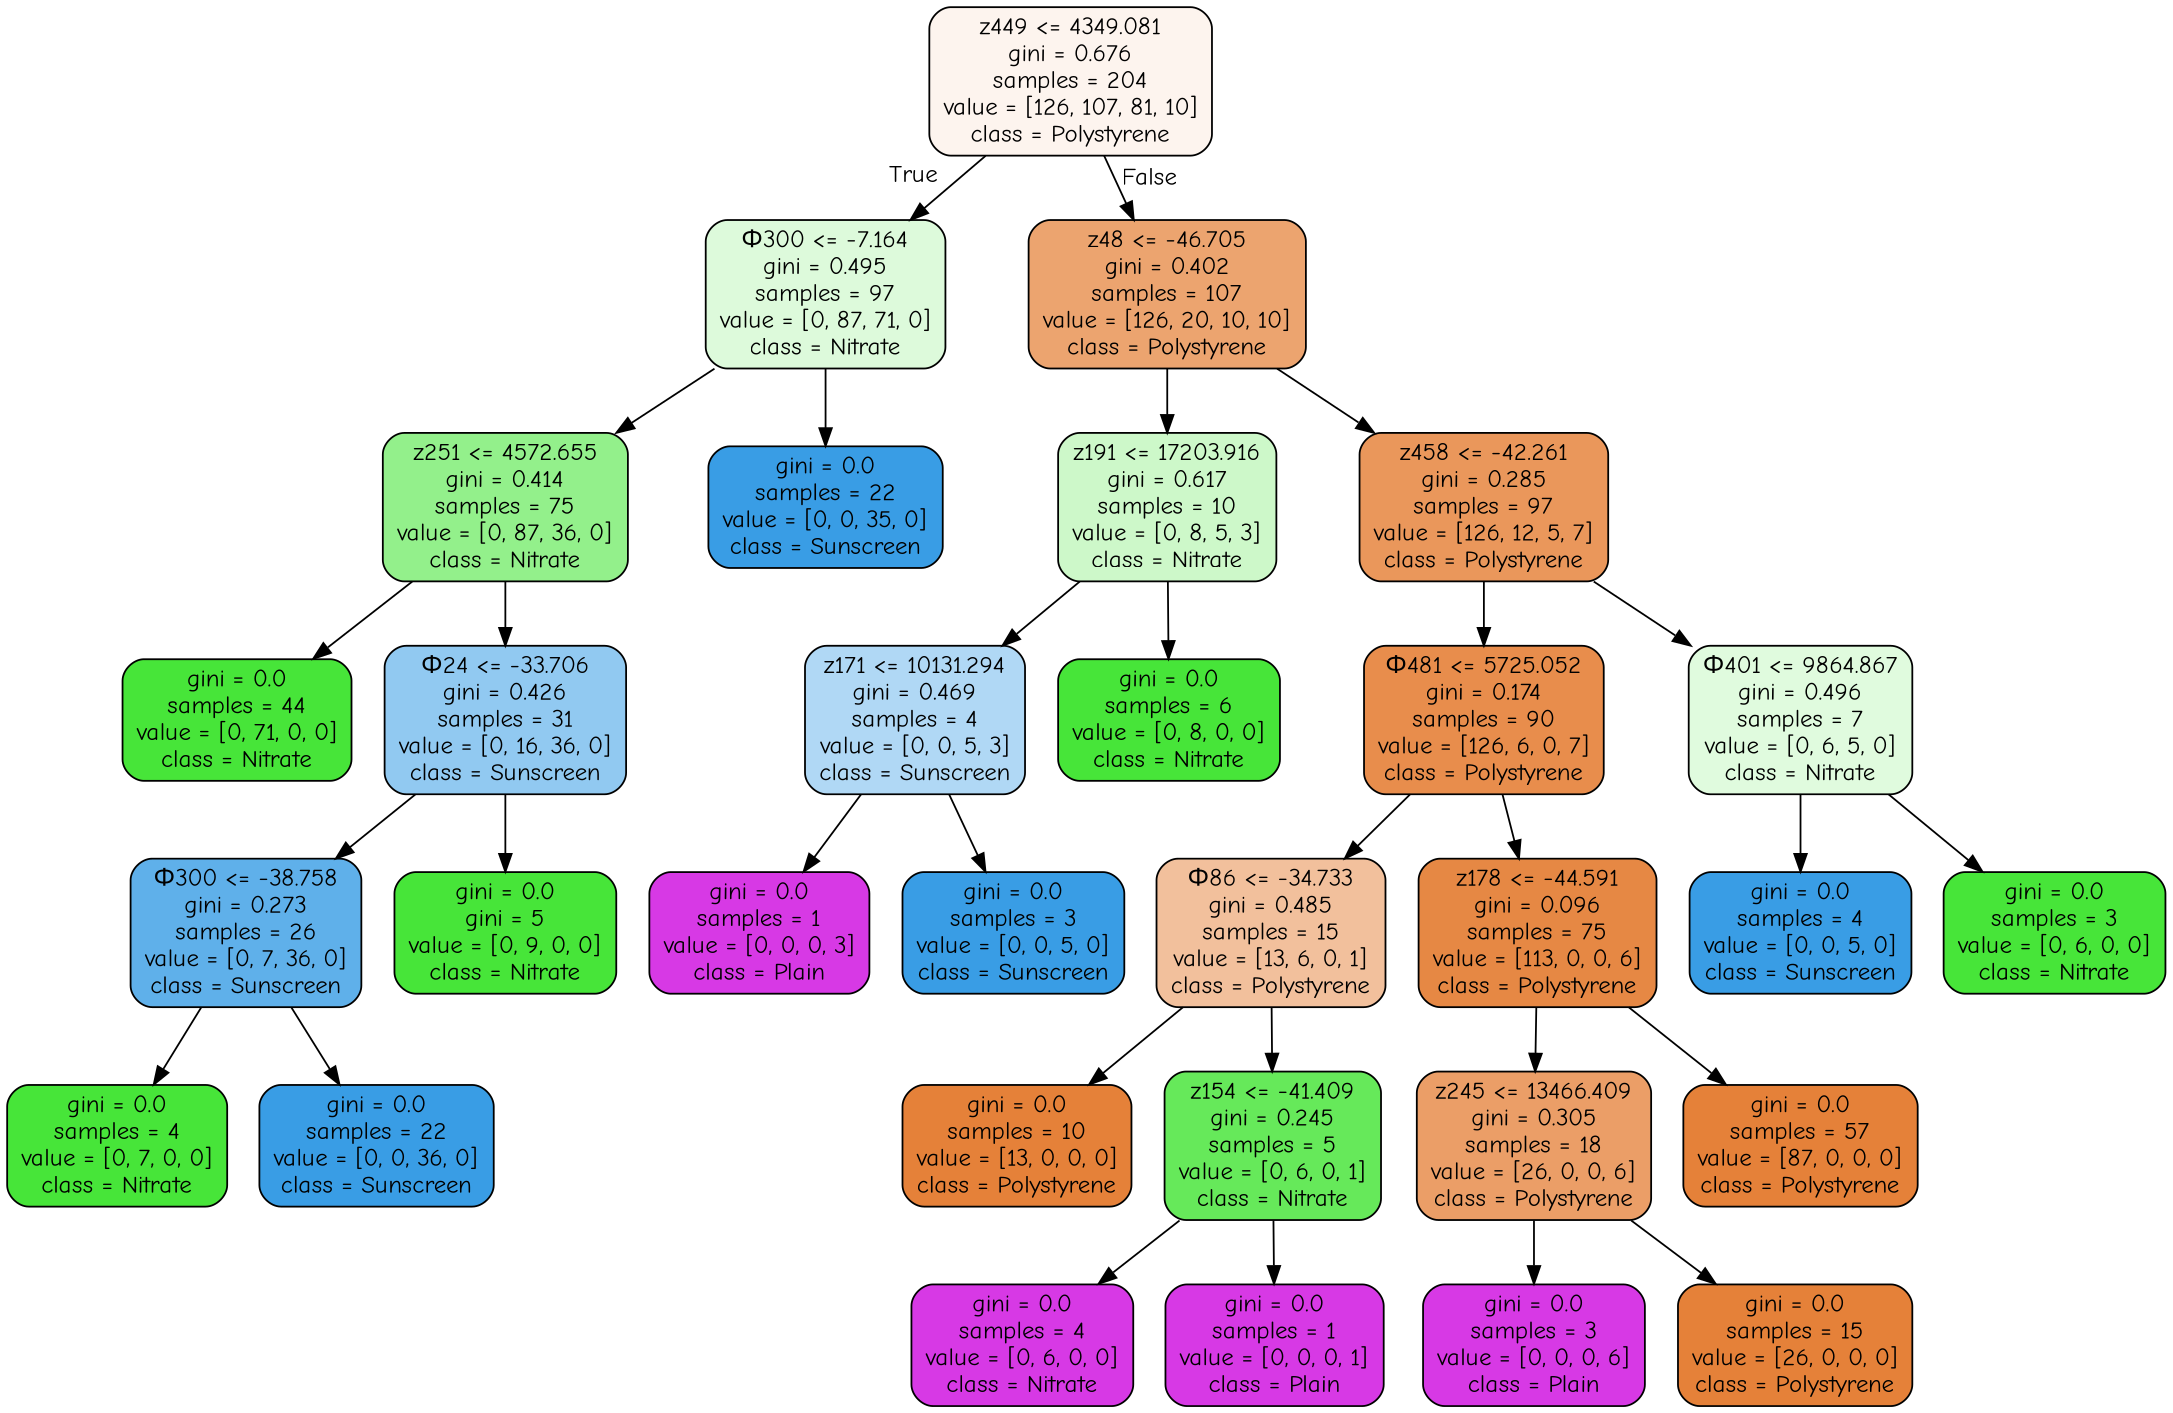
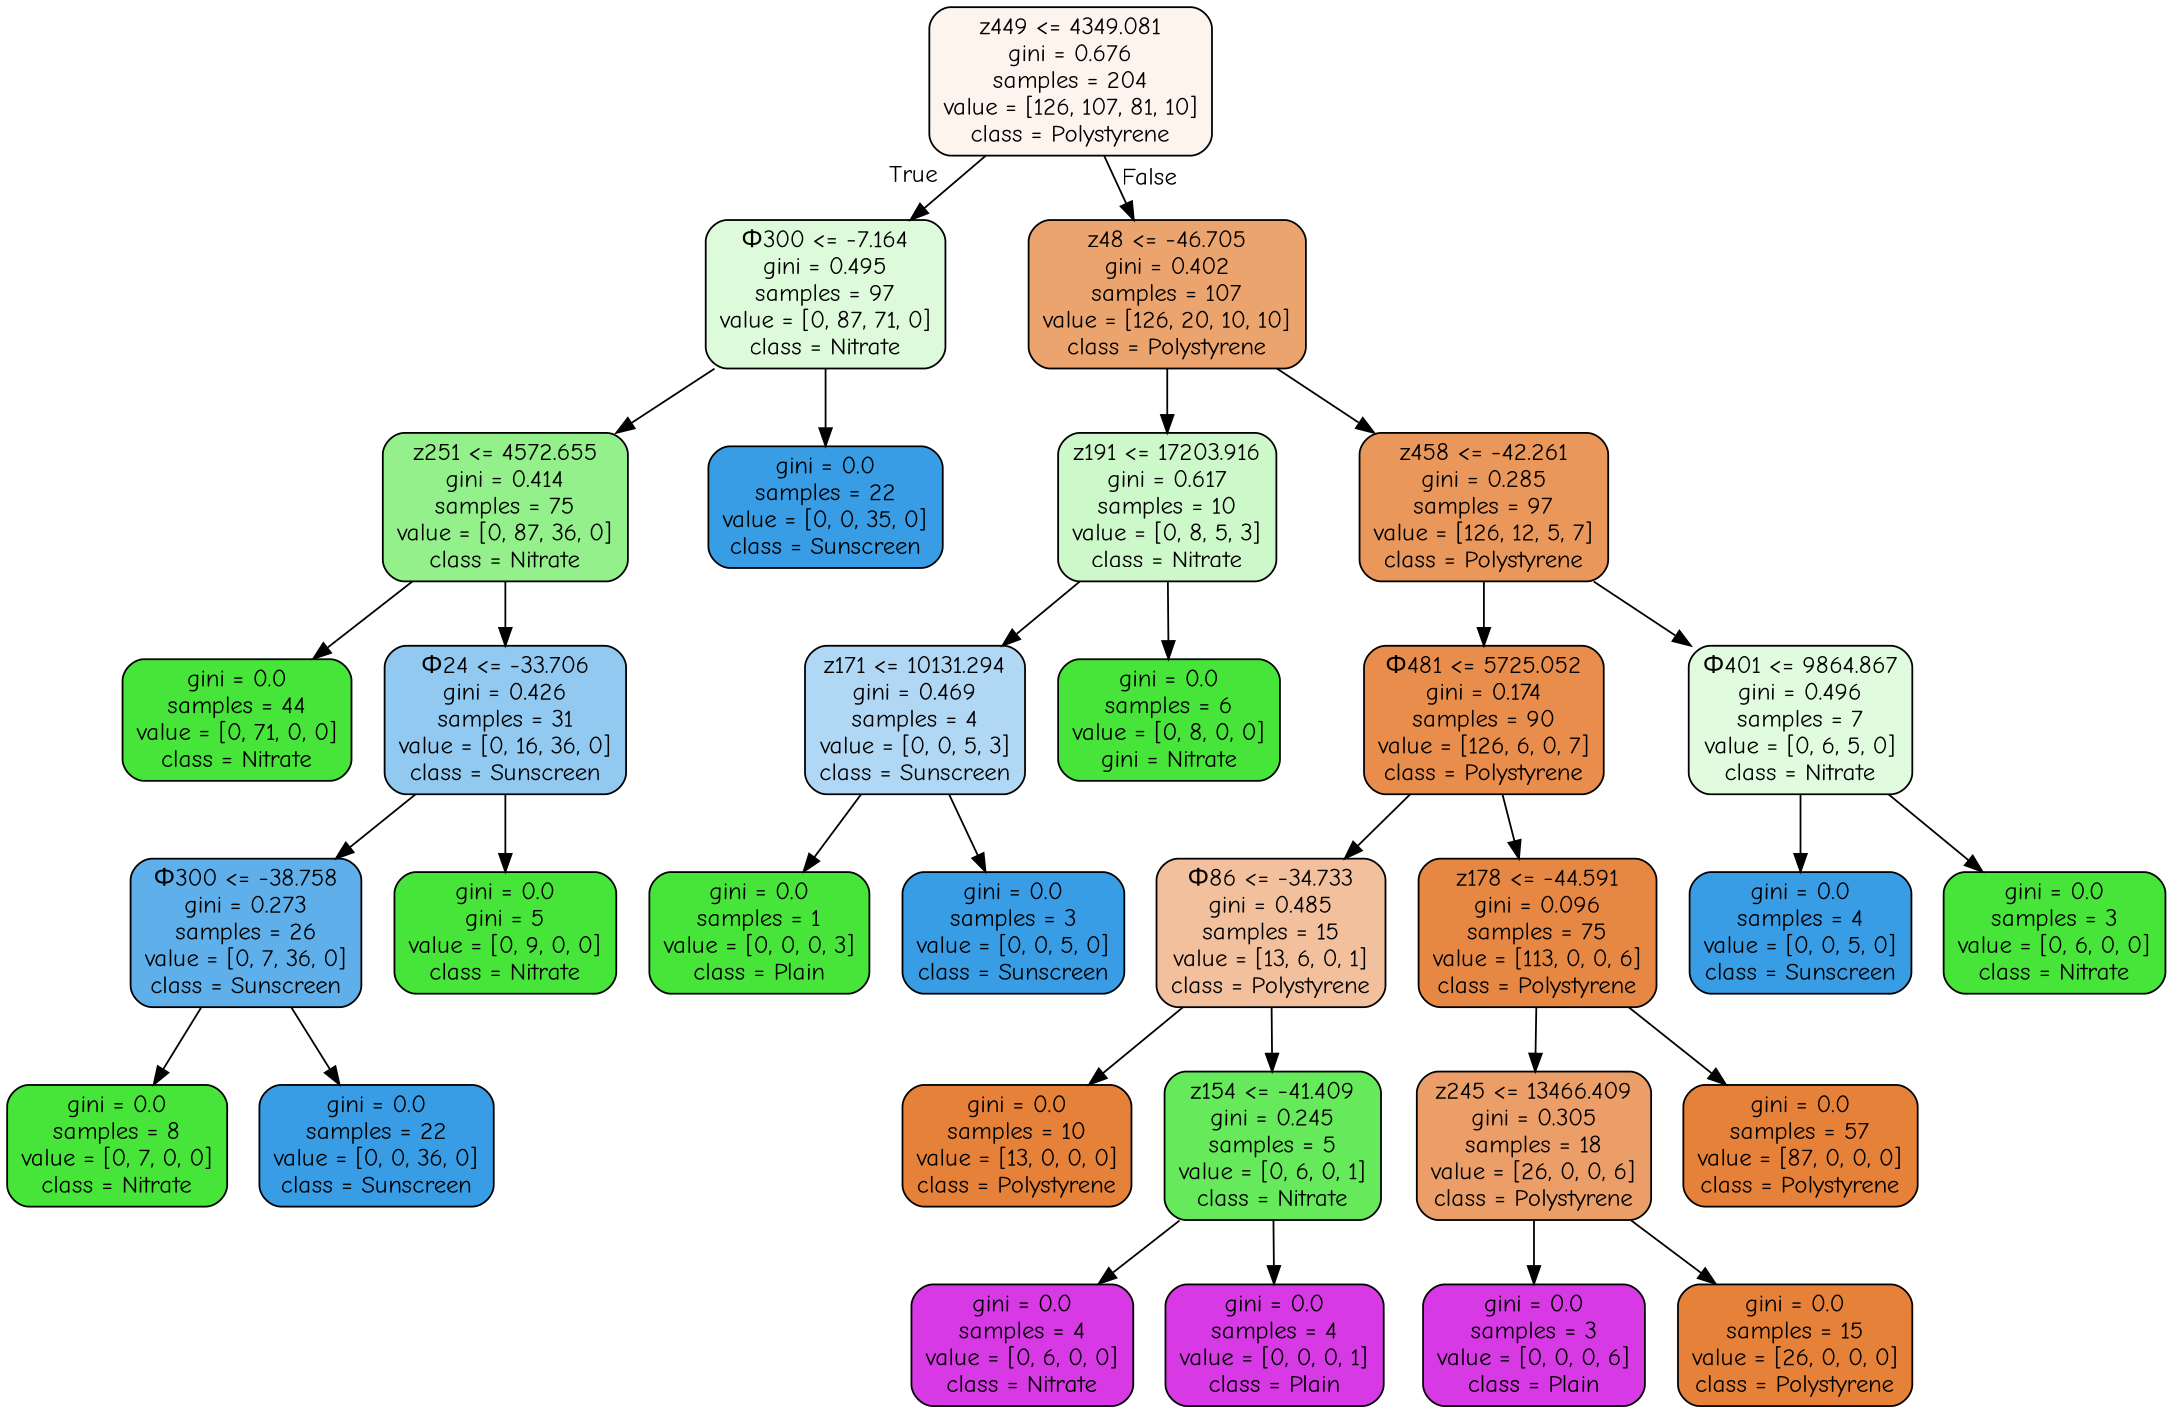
(1169, 720) -> (1169, 720)
(759, 933) -> (759, 933)
(117, 1146) -> (117, 1146)
(1275, 1345) -> (1275, 1345)
